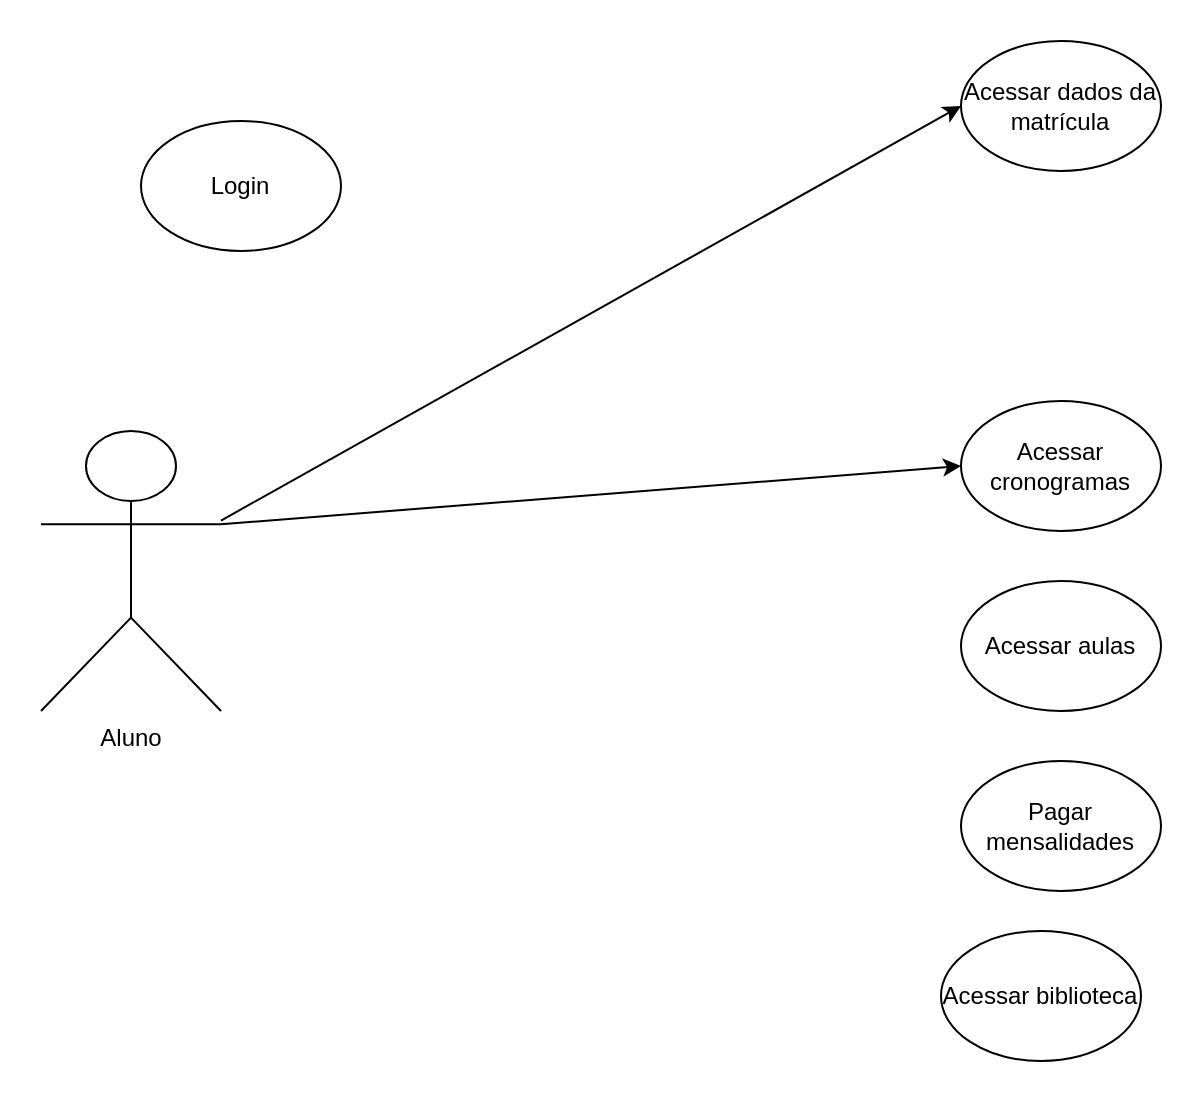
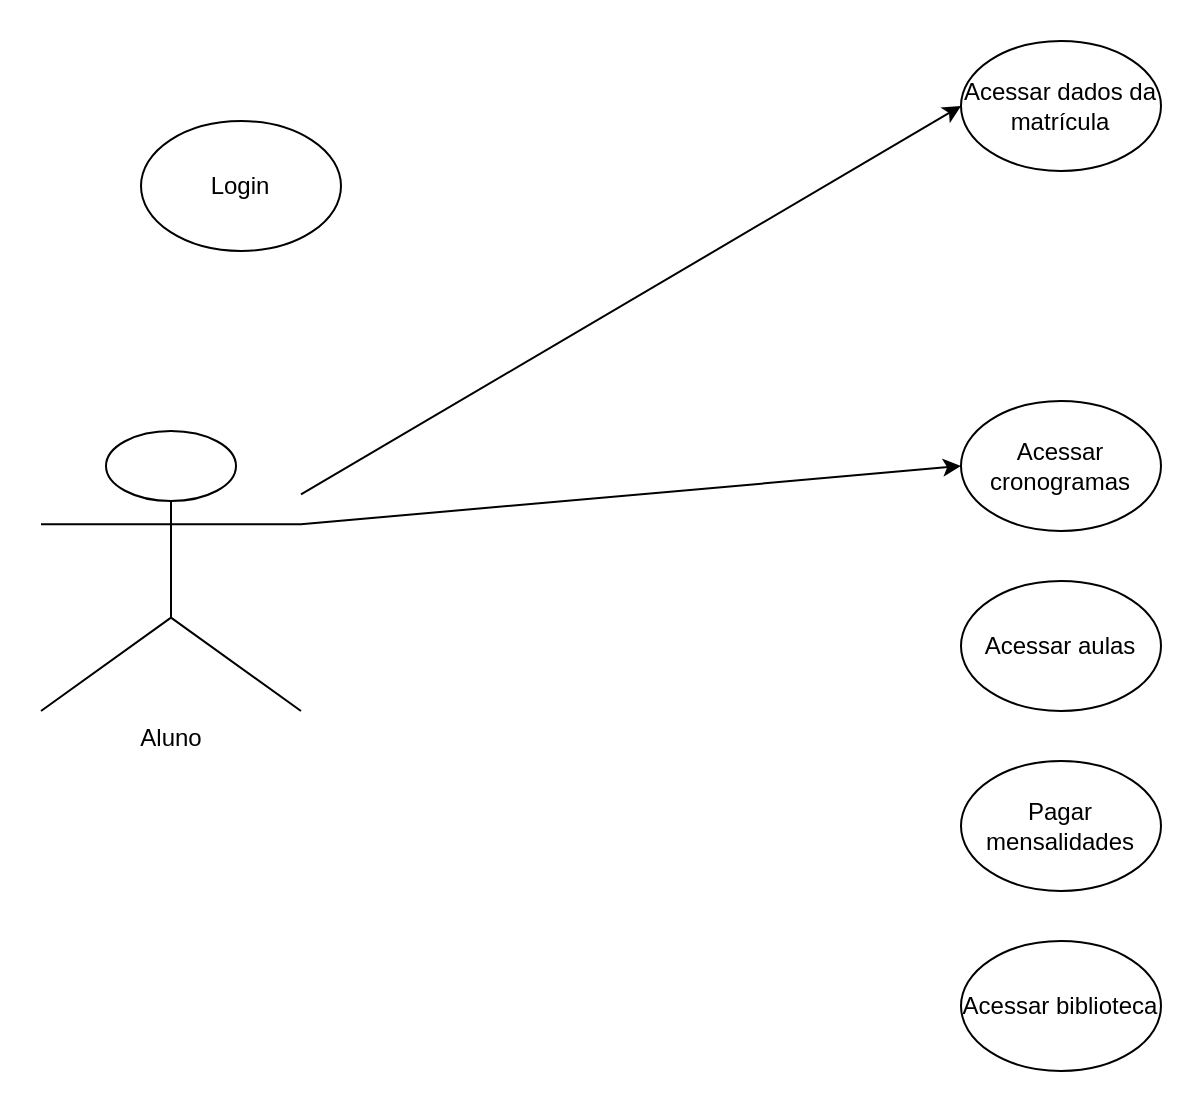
(131, 571) -> (171, 571)
(1041, 996) -> (1061, 1006)
